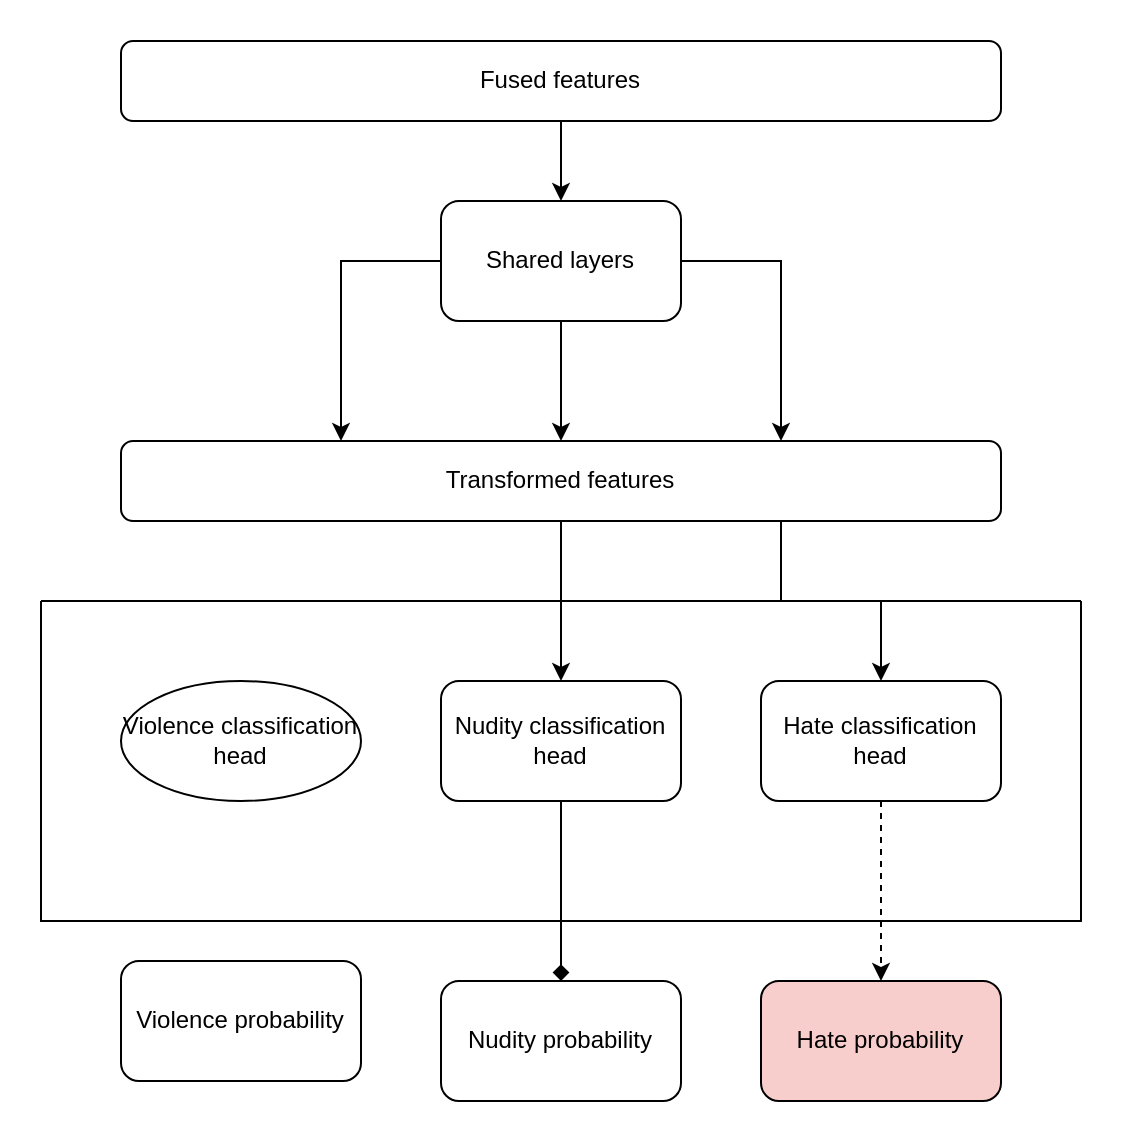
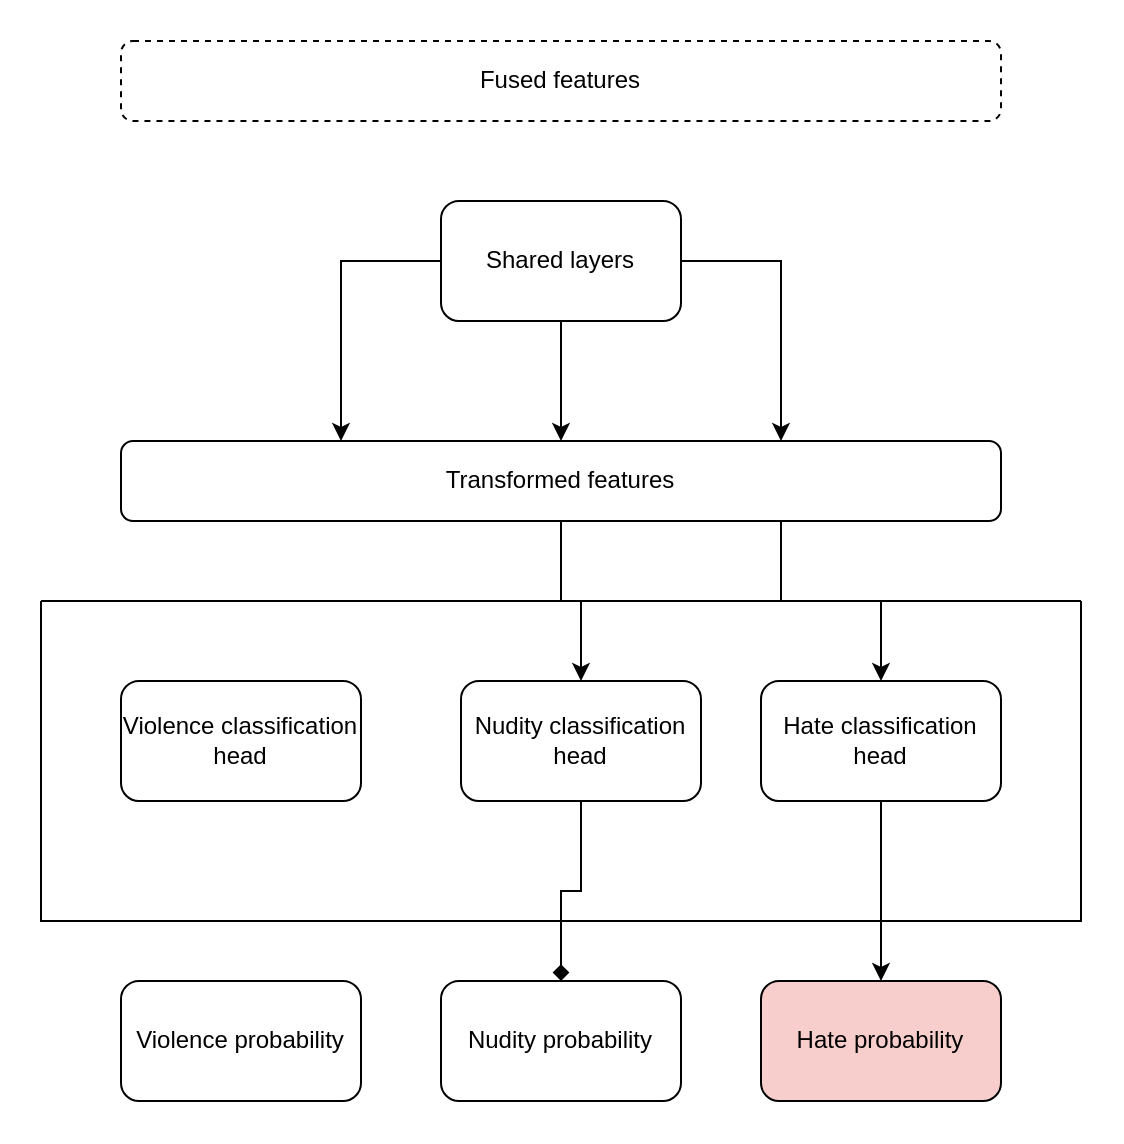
(561, 81) -> (561, 81)
(561, 154) -> none
(241, 741) -> (241, 741)
(561, 741) -> (581, 741)
(881, 886) -> (881, 886)
(241, 1021) -> (241, 1041)
